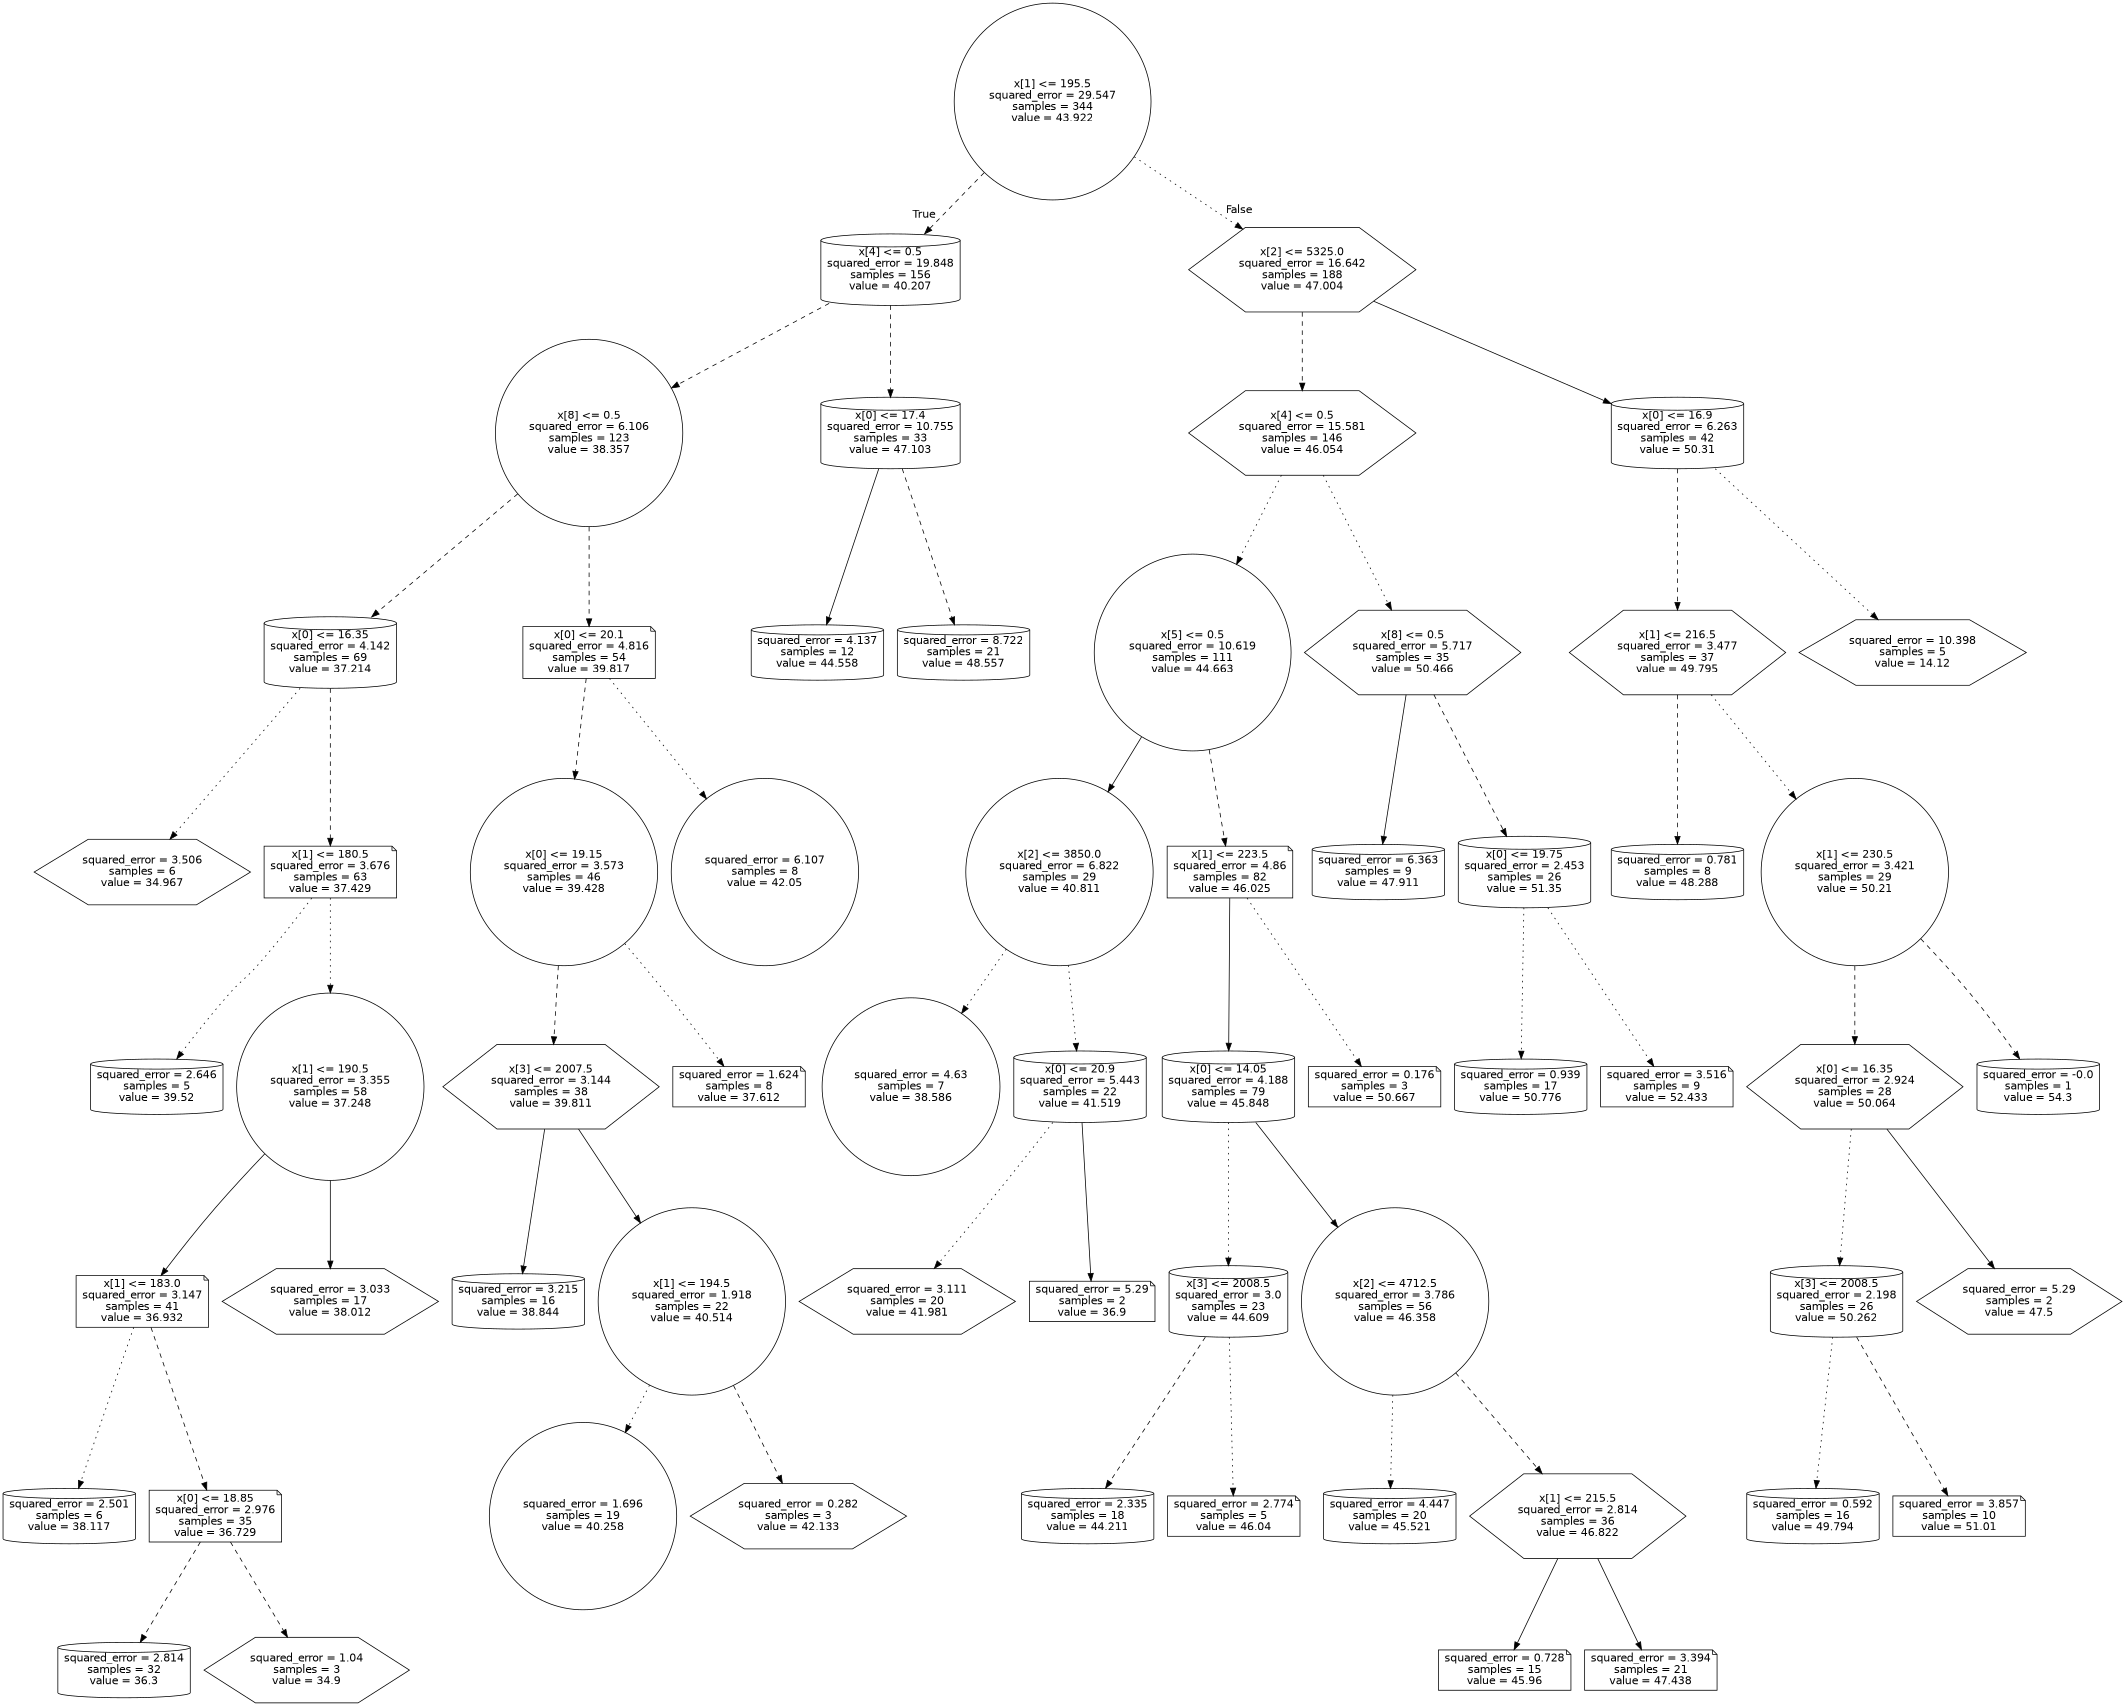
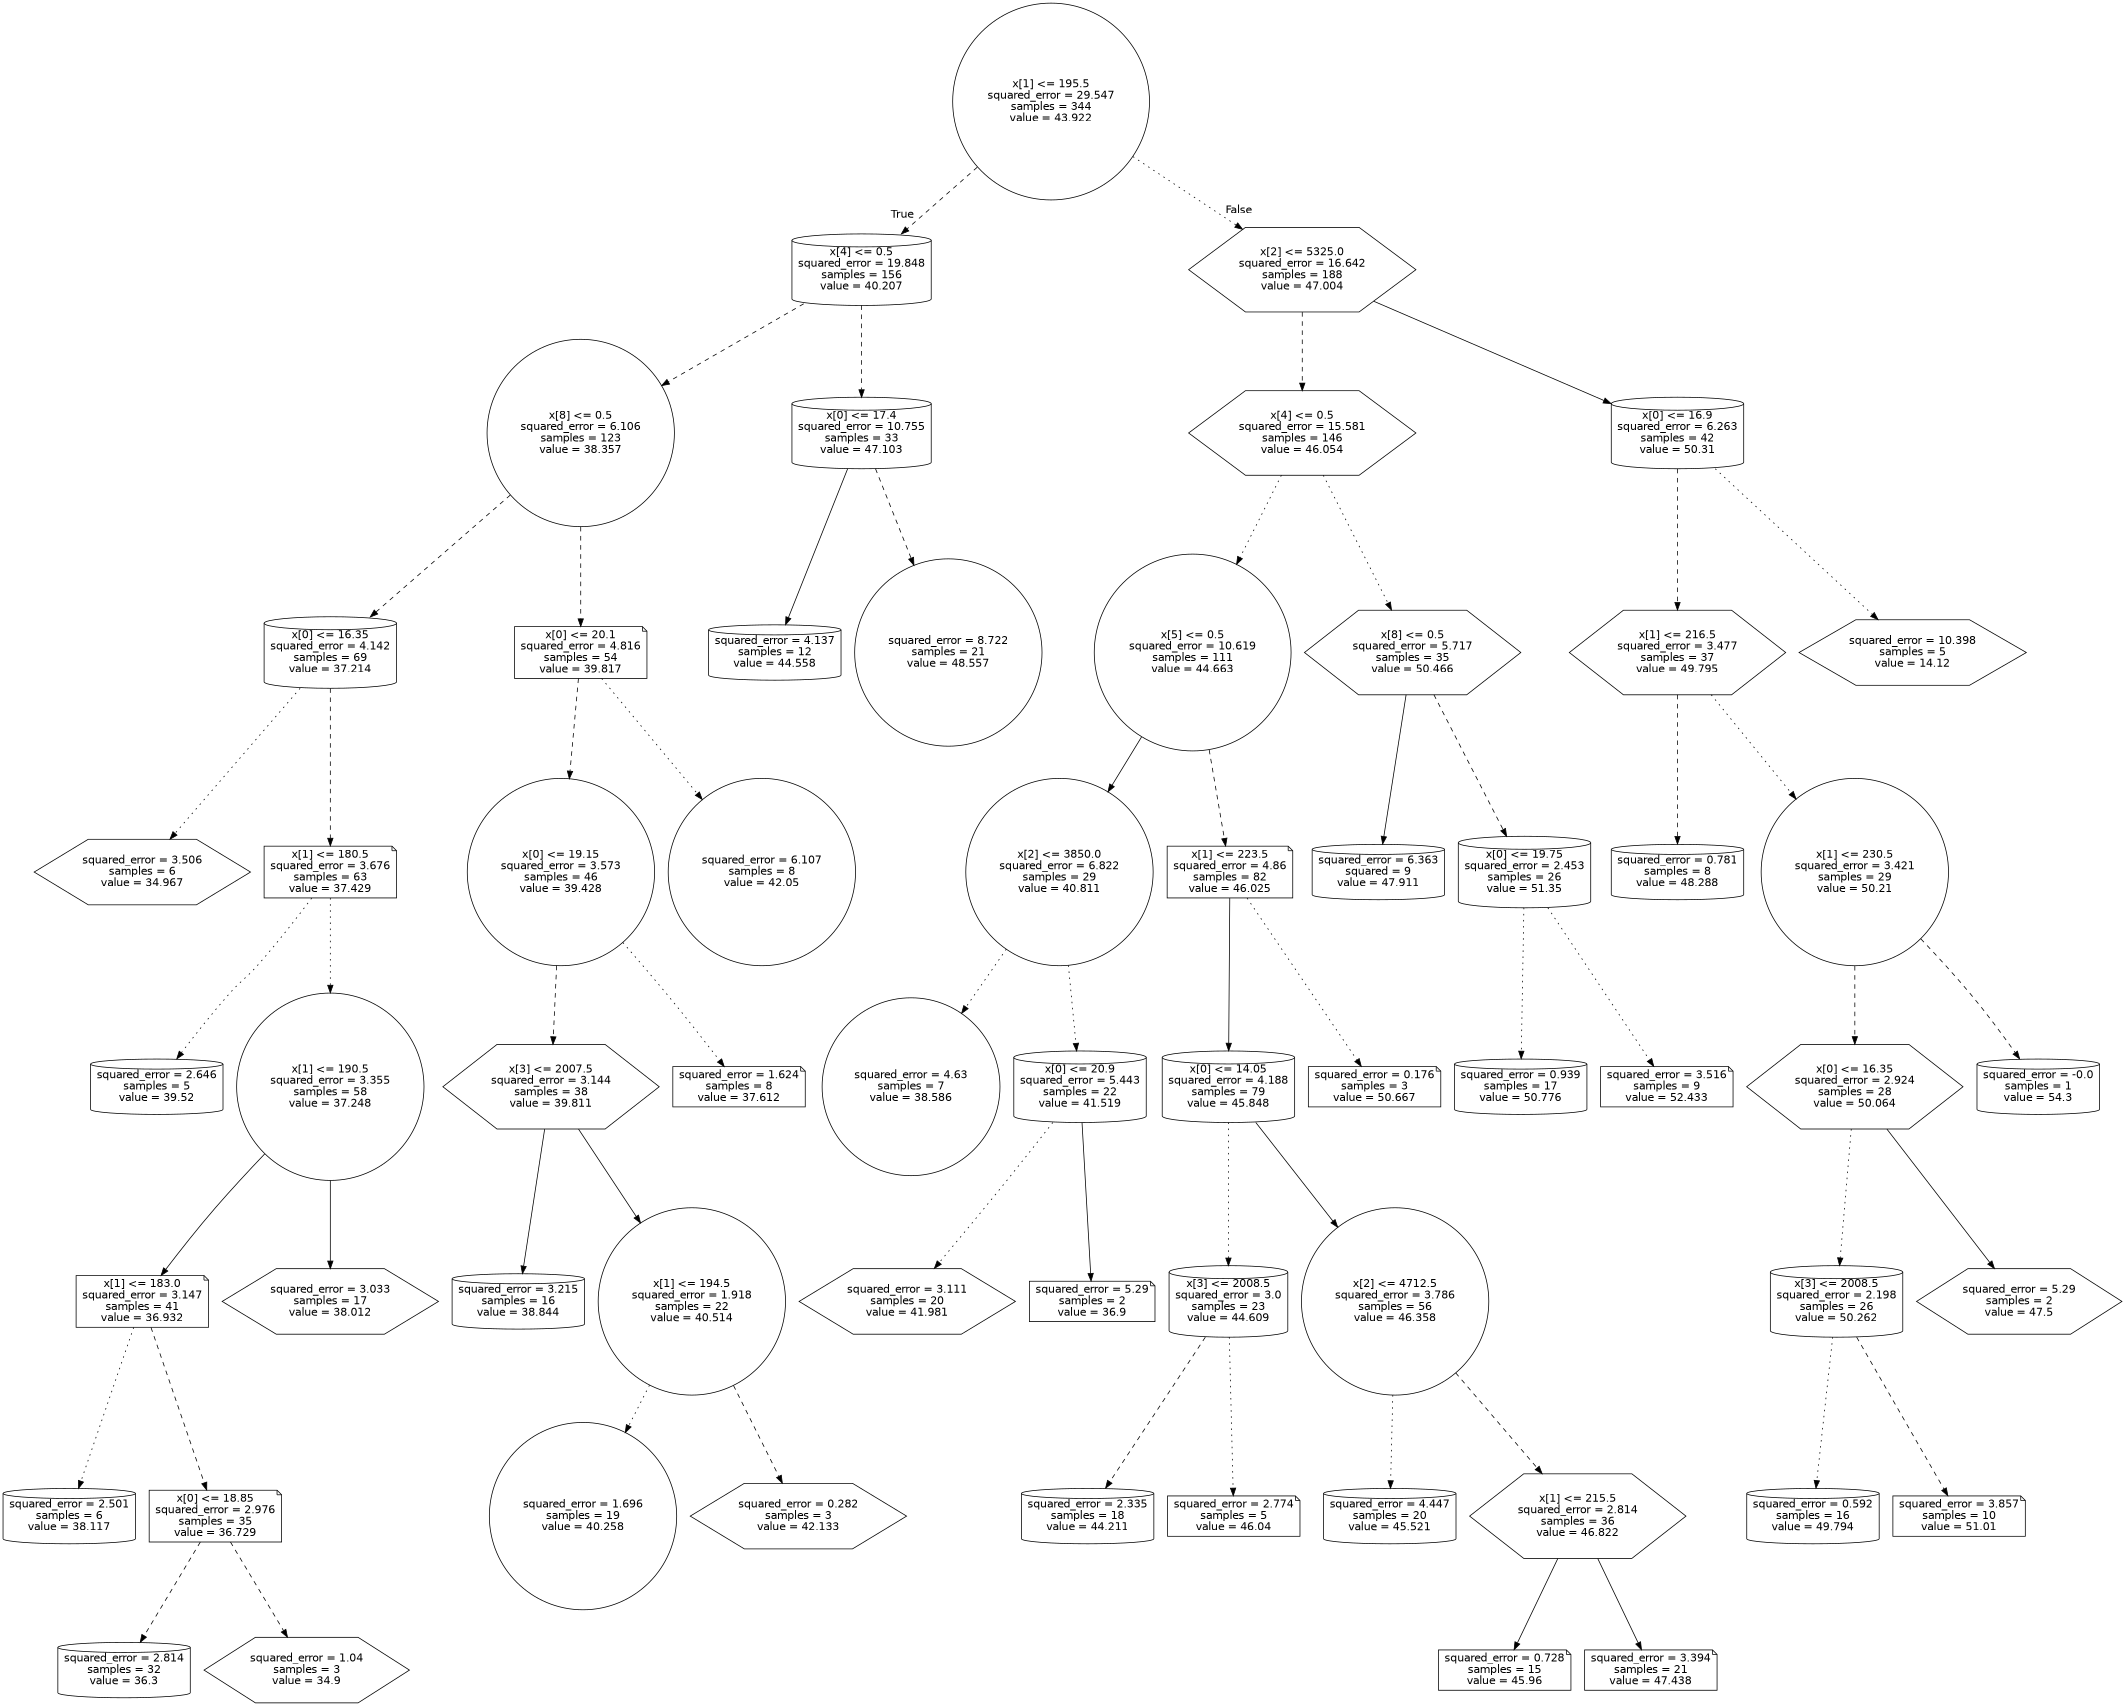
(964, 653) -> (948, 653)
(1378, 872) -> (1378, 872)
